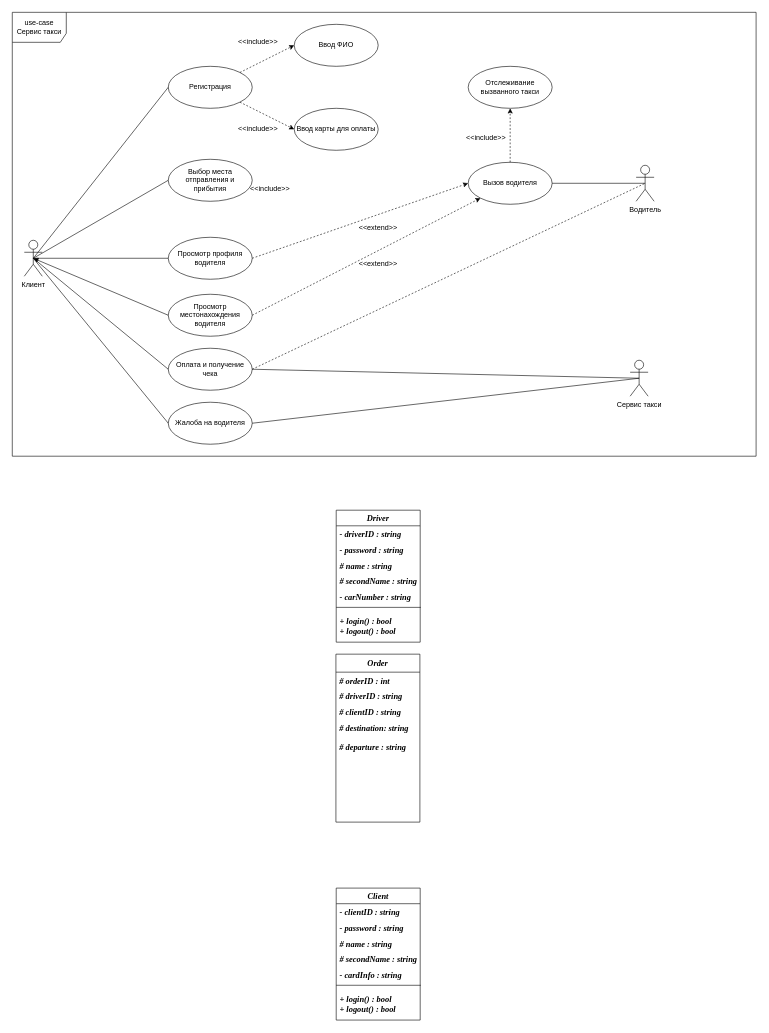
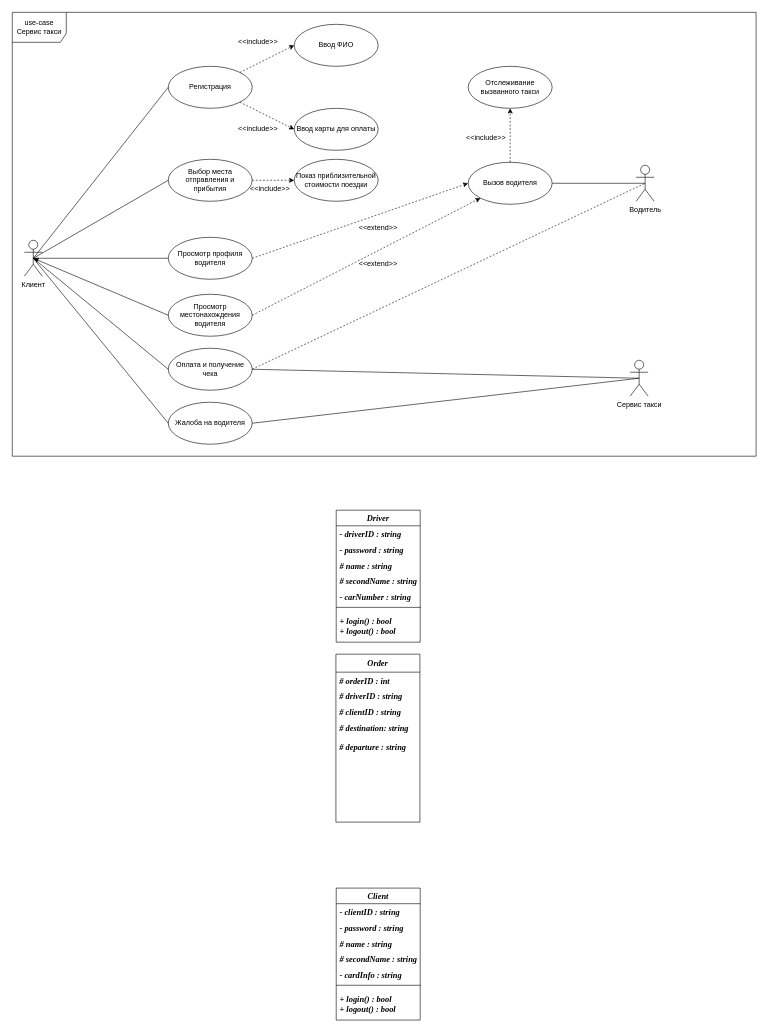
none -> (288, 180)
none -> (336, 180)
